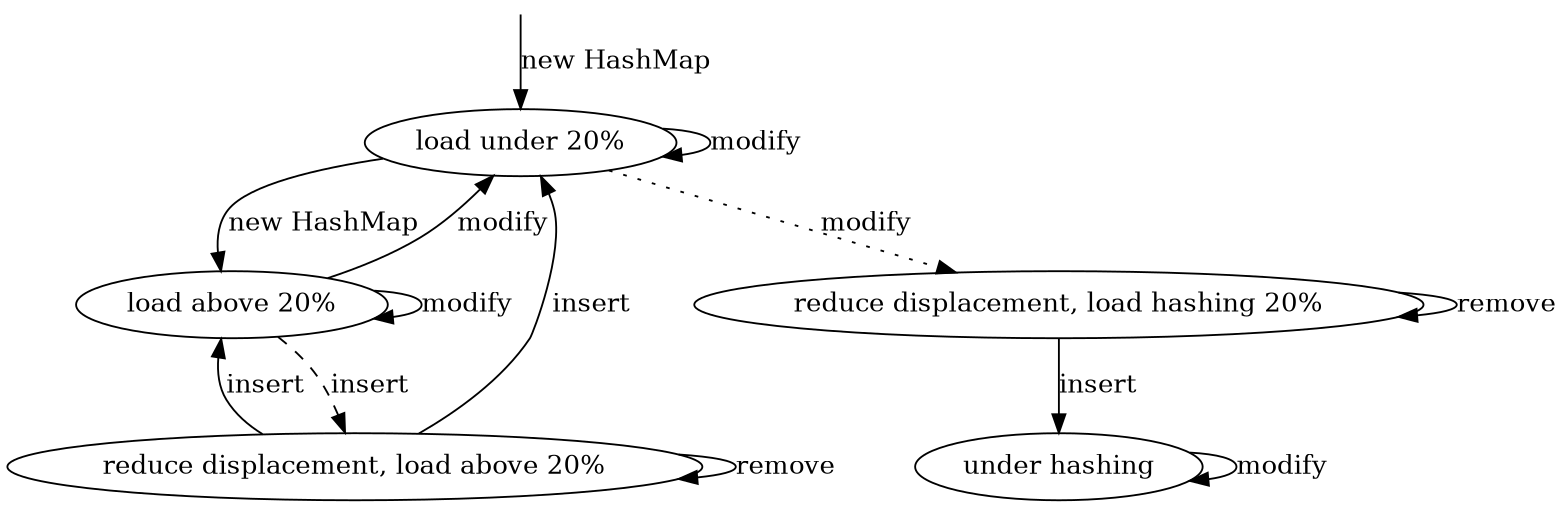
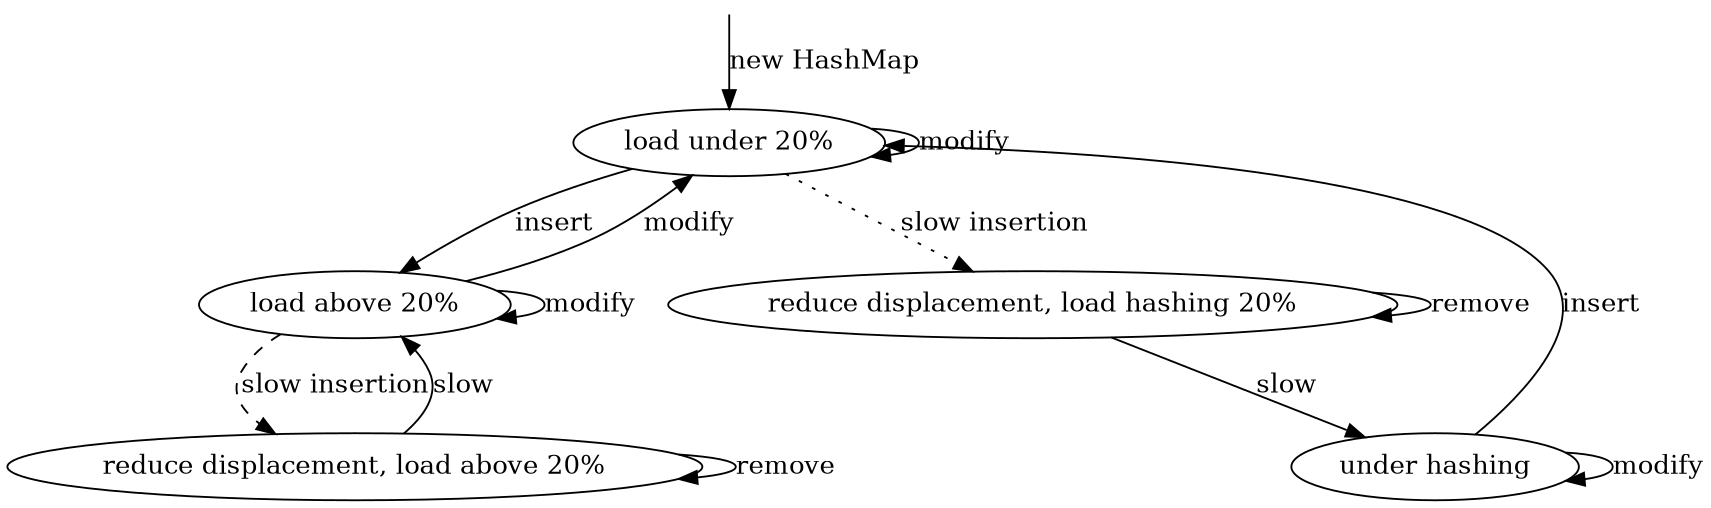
(324, 224) -> (555, 224)
(866, 224) -> (995, 224)
(530, 337) -> (1334, 186)
(266, 386) -> (464, 386)
(371, 386) -> (335, 386)
(1099, 386) -> (1287, 386)
